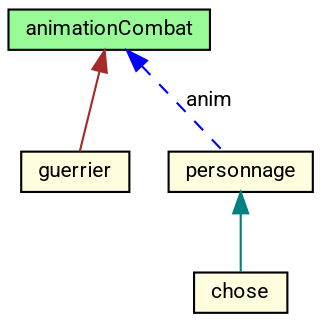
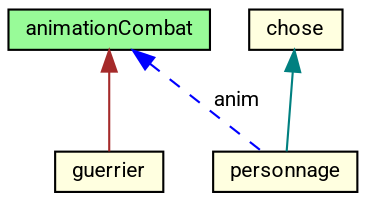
(241, 243) -> (290, 112)
